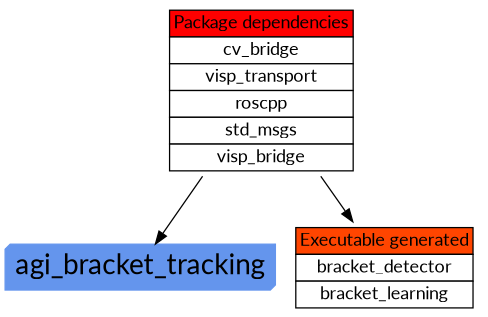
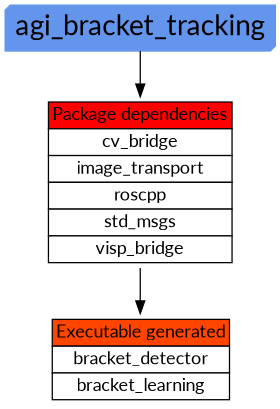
(261, 76) -> (140, 168)
(183, 205) -> (140, 67)
